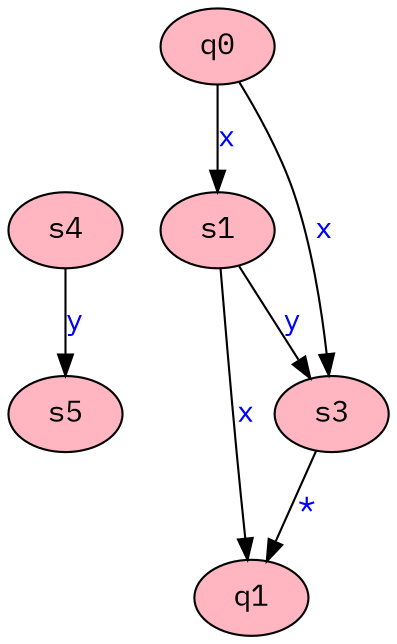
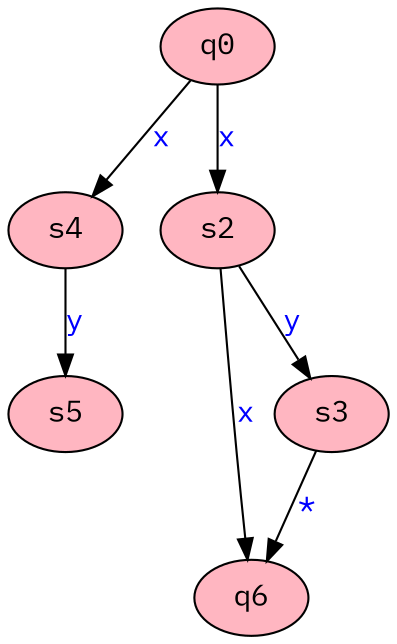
(300, 212) -> (148, 130)
(218, 230) -> (218, 230)
(251, 598) -> (251, 598)
